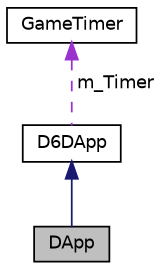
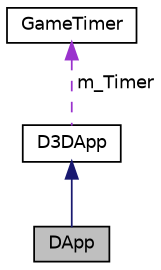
(72, 144) -> (72, 144)
